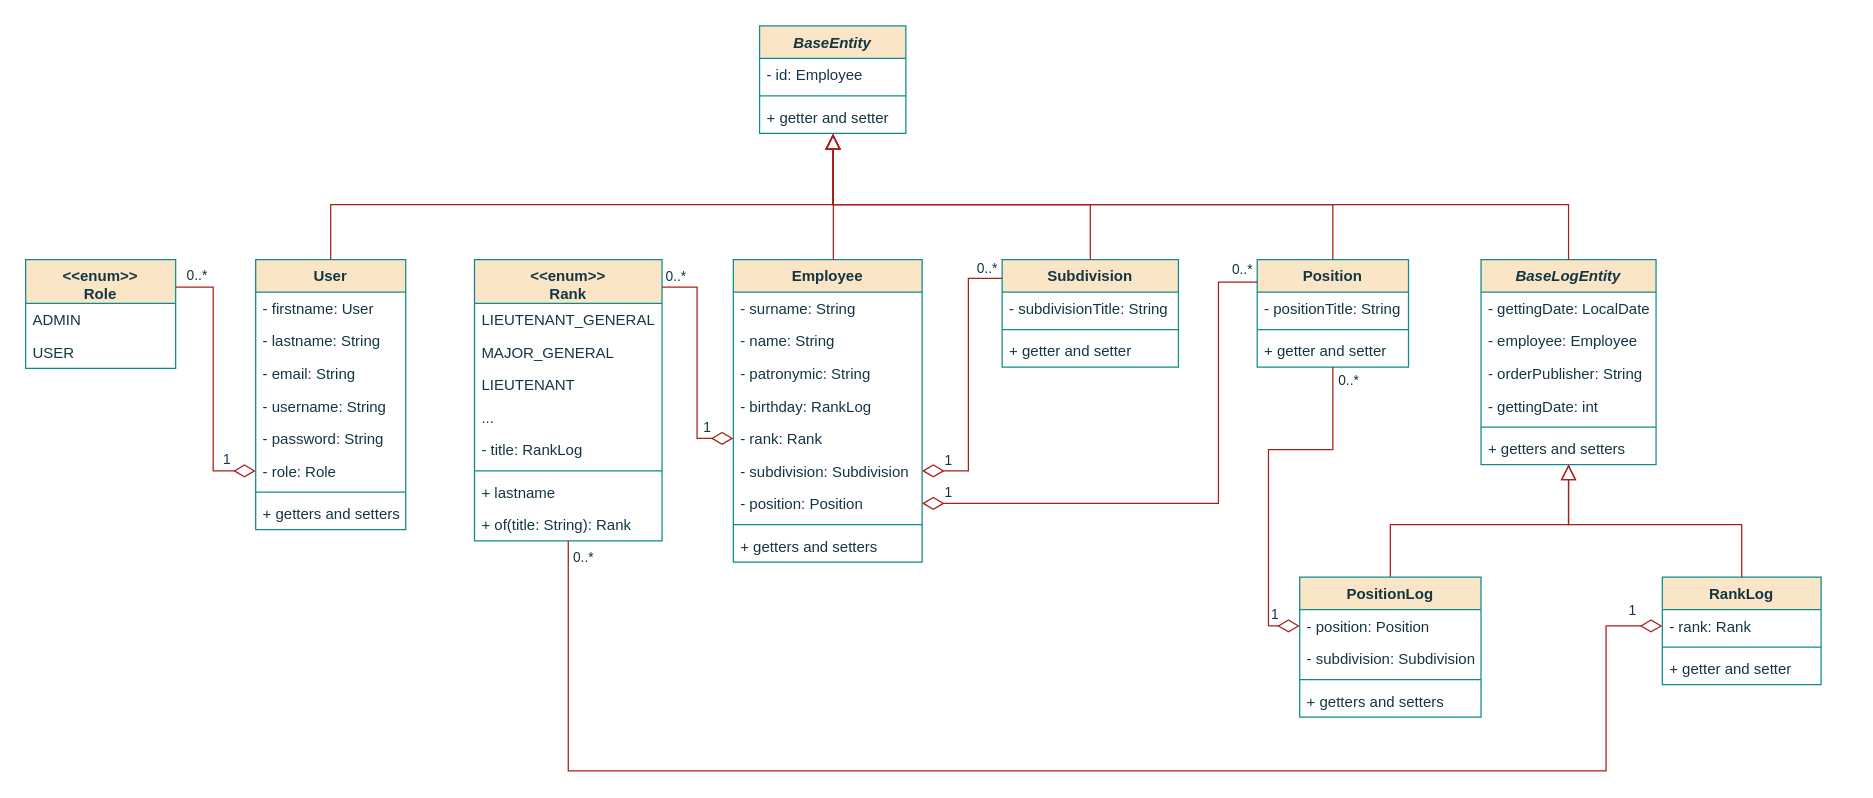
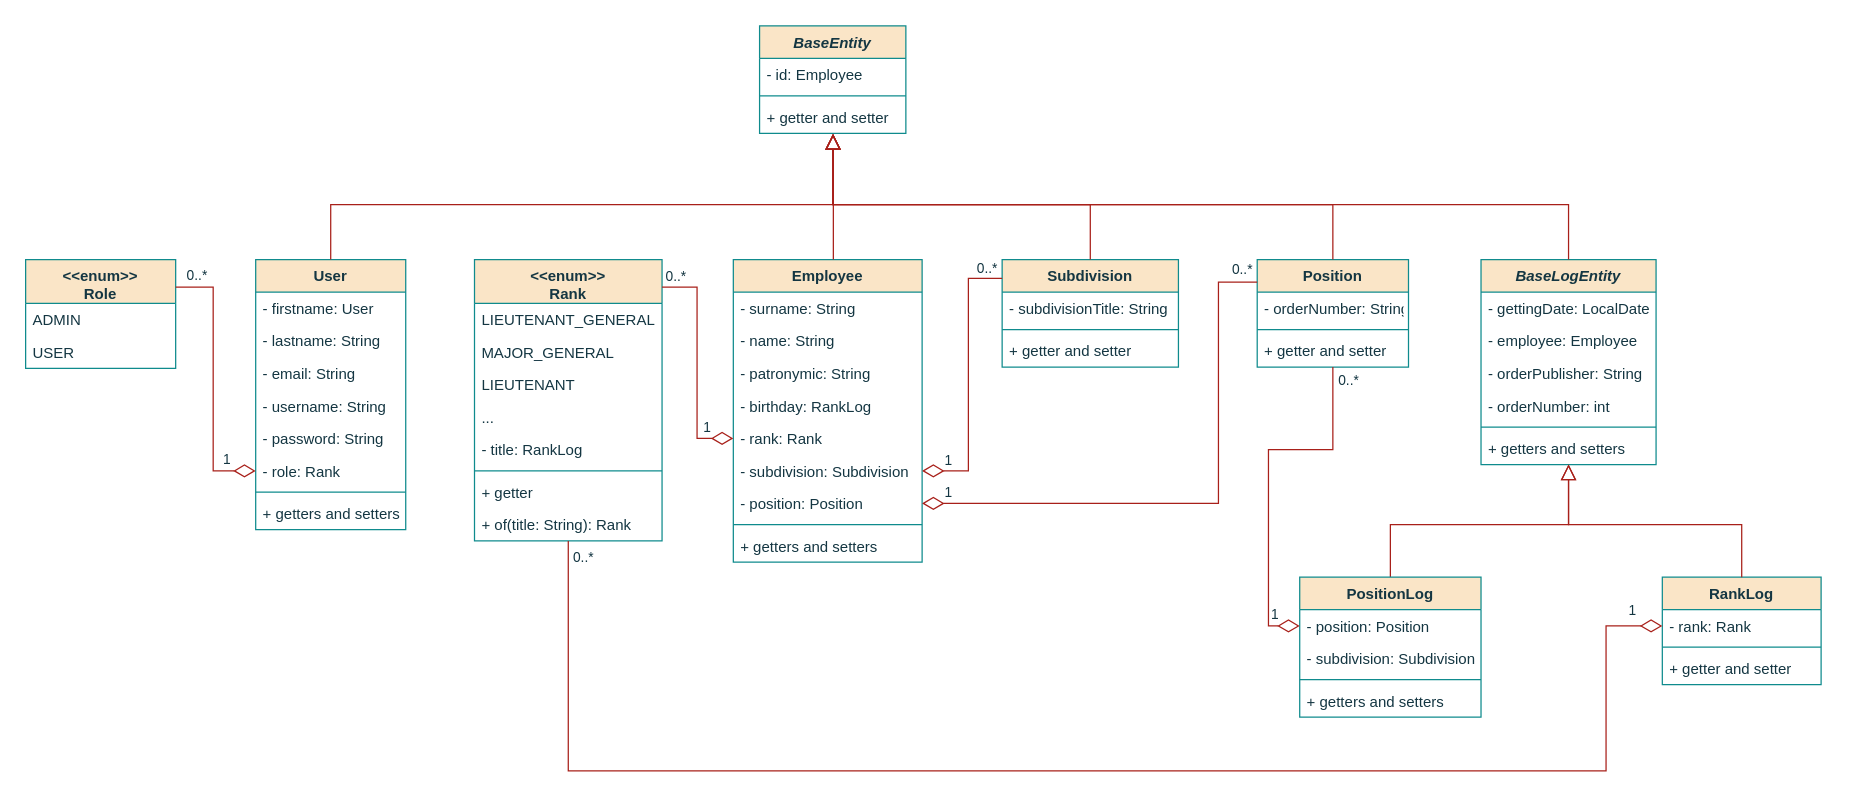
(1345, 309) -> (1344, 309)
(1553, 406) -> (1555, 406)
(303, 471) -> (305, 471)
(519, 493) -> (513, 493)
